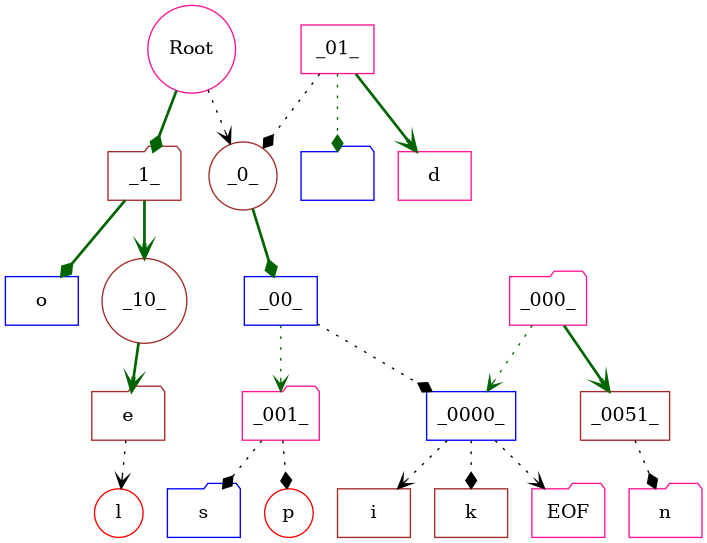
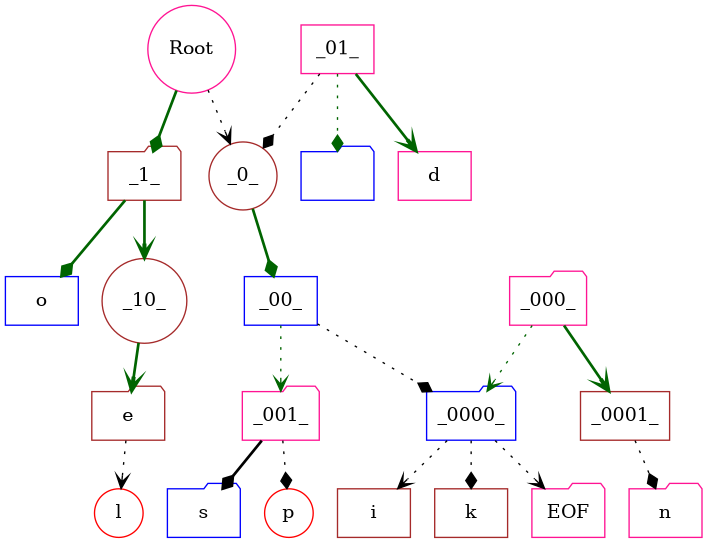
(471, 416) -> (471, 416)
(625, 416) -> (625, 416)
(247, 458) -> (247, 458)
